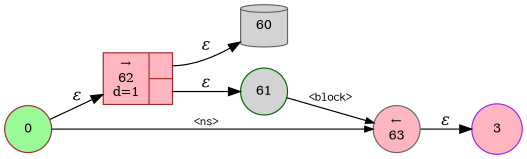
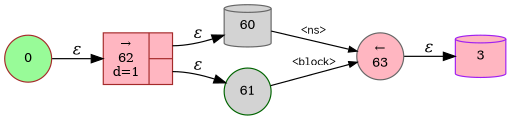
(208, 129) -> (310, 40)
(497, 129) -> (481, 56)
